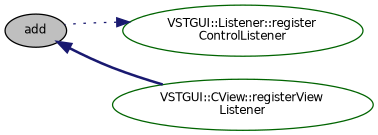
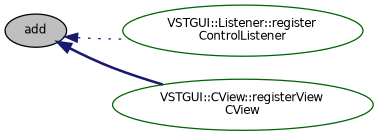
(91, 23) -> (104, 39)
(243, 105) -> (243, 105)
